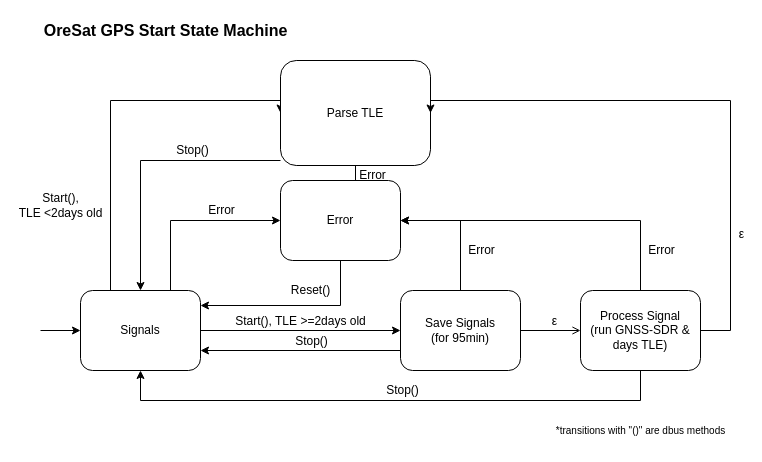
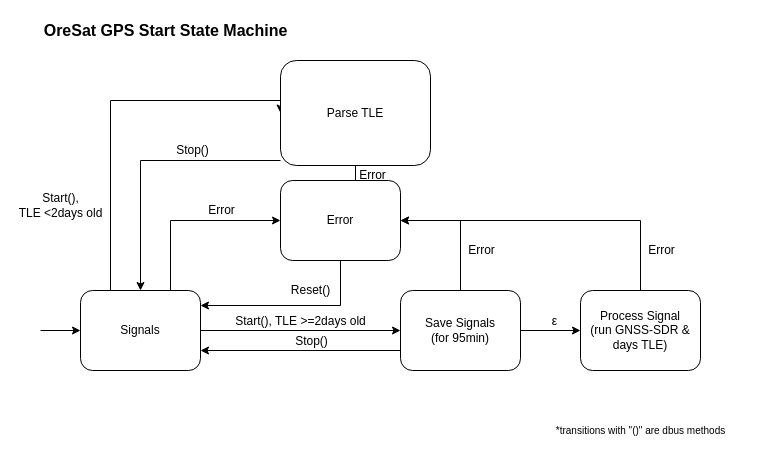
(708, 101) -> none
(574, 331) -> (572, 331)
(395, 401) -> none
